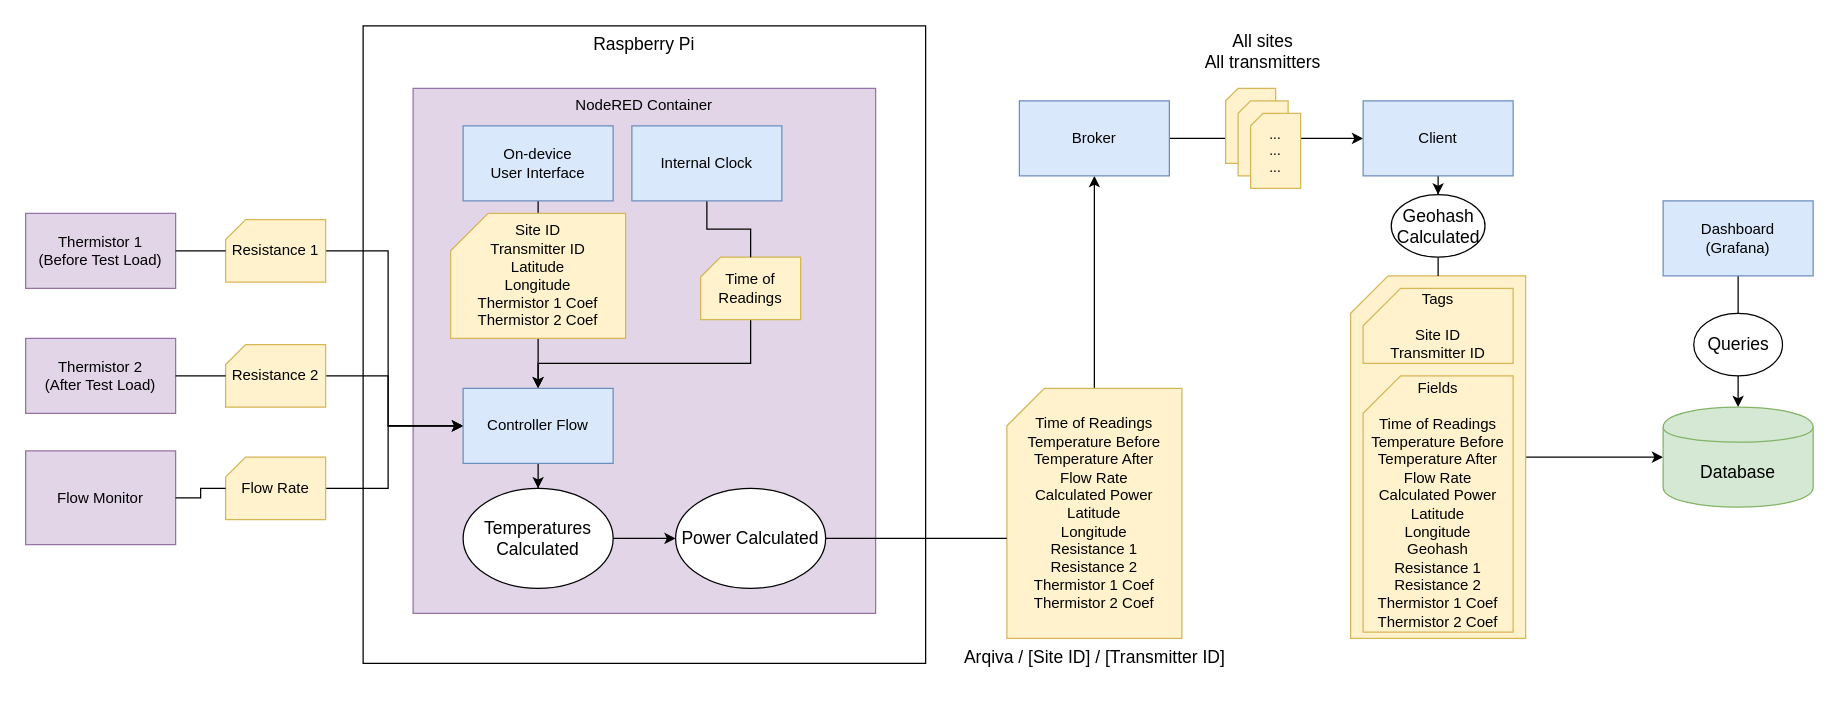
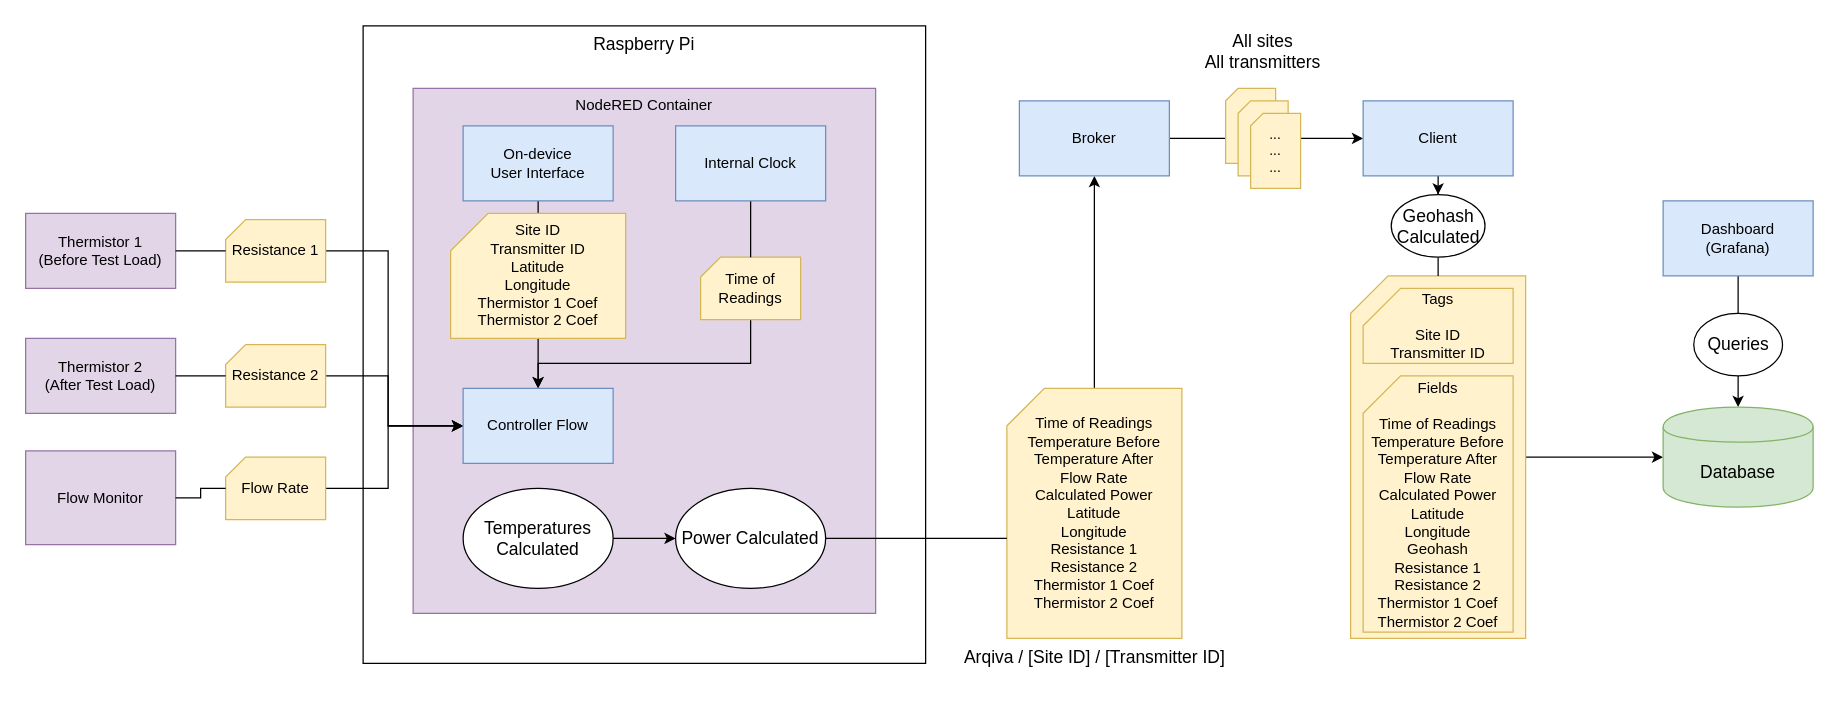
(707, 163) -> (751, 163)
(538, 480) -> none
